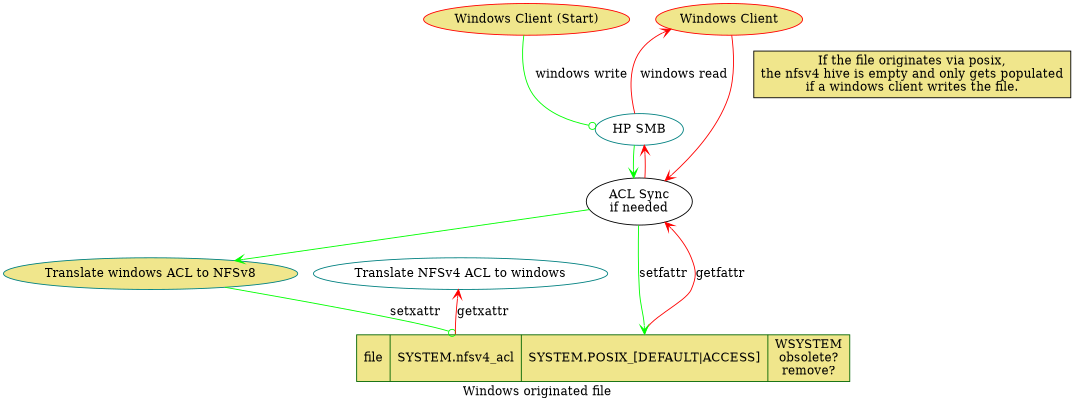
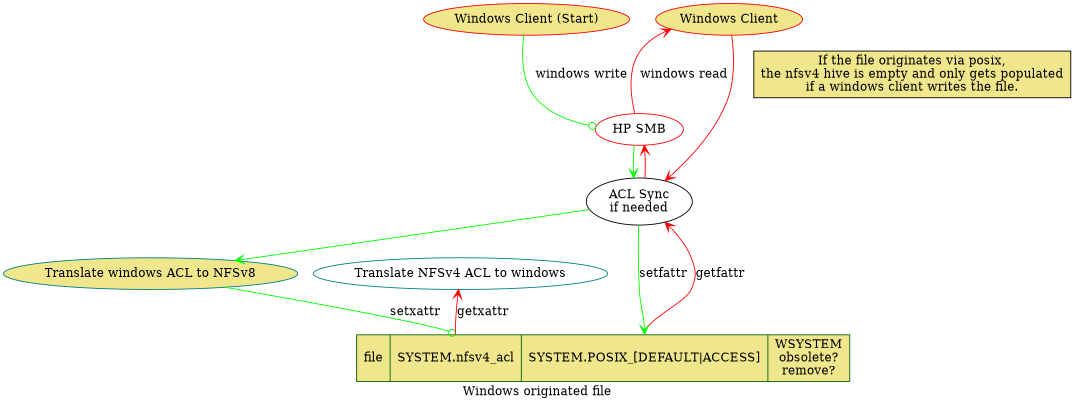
(639, 129) -> (639, 129)
